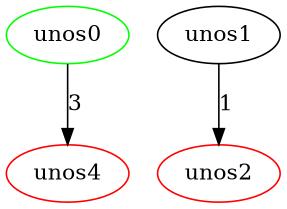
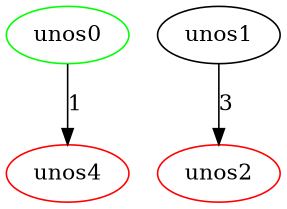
(76, 104) -> (76, 104)
(227, 104) -> (227, 104)
